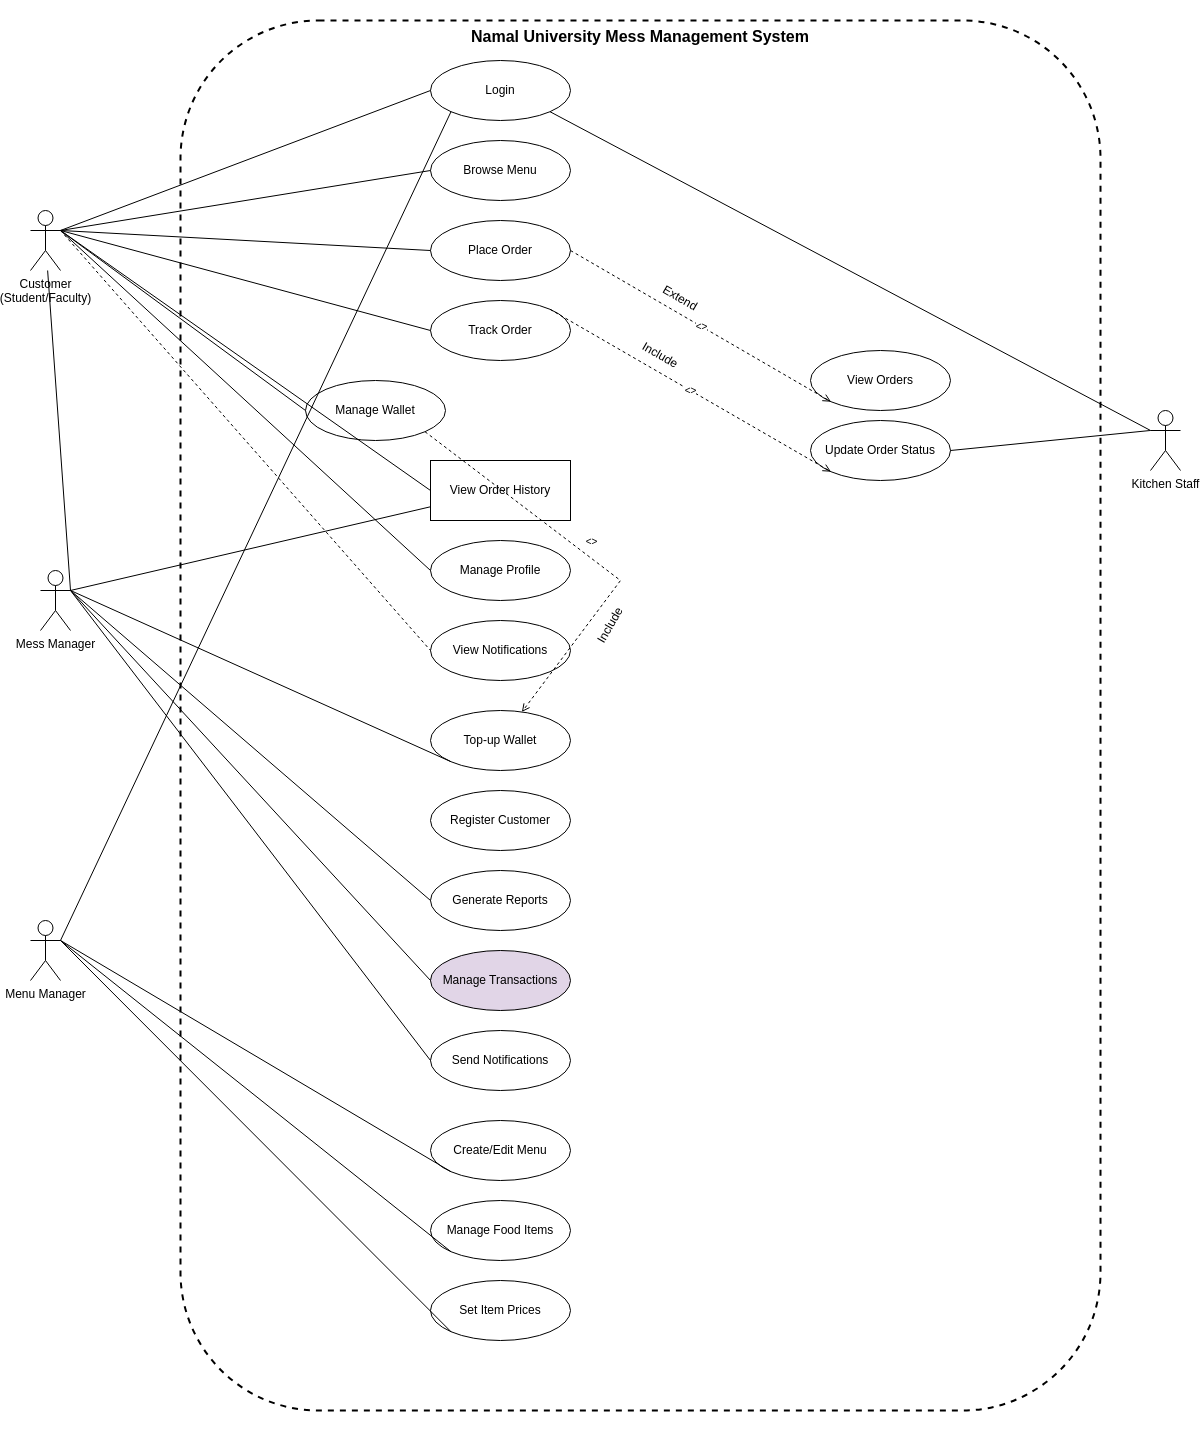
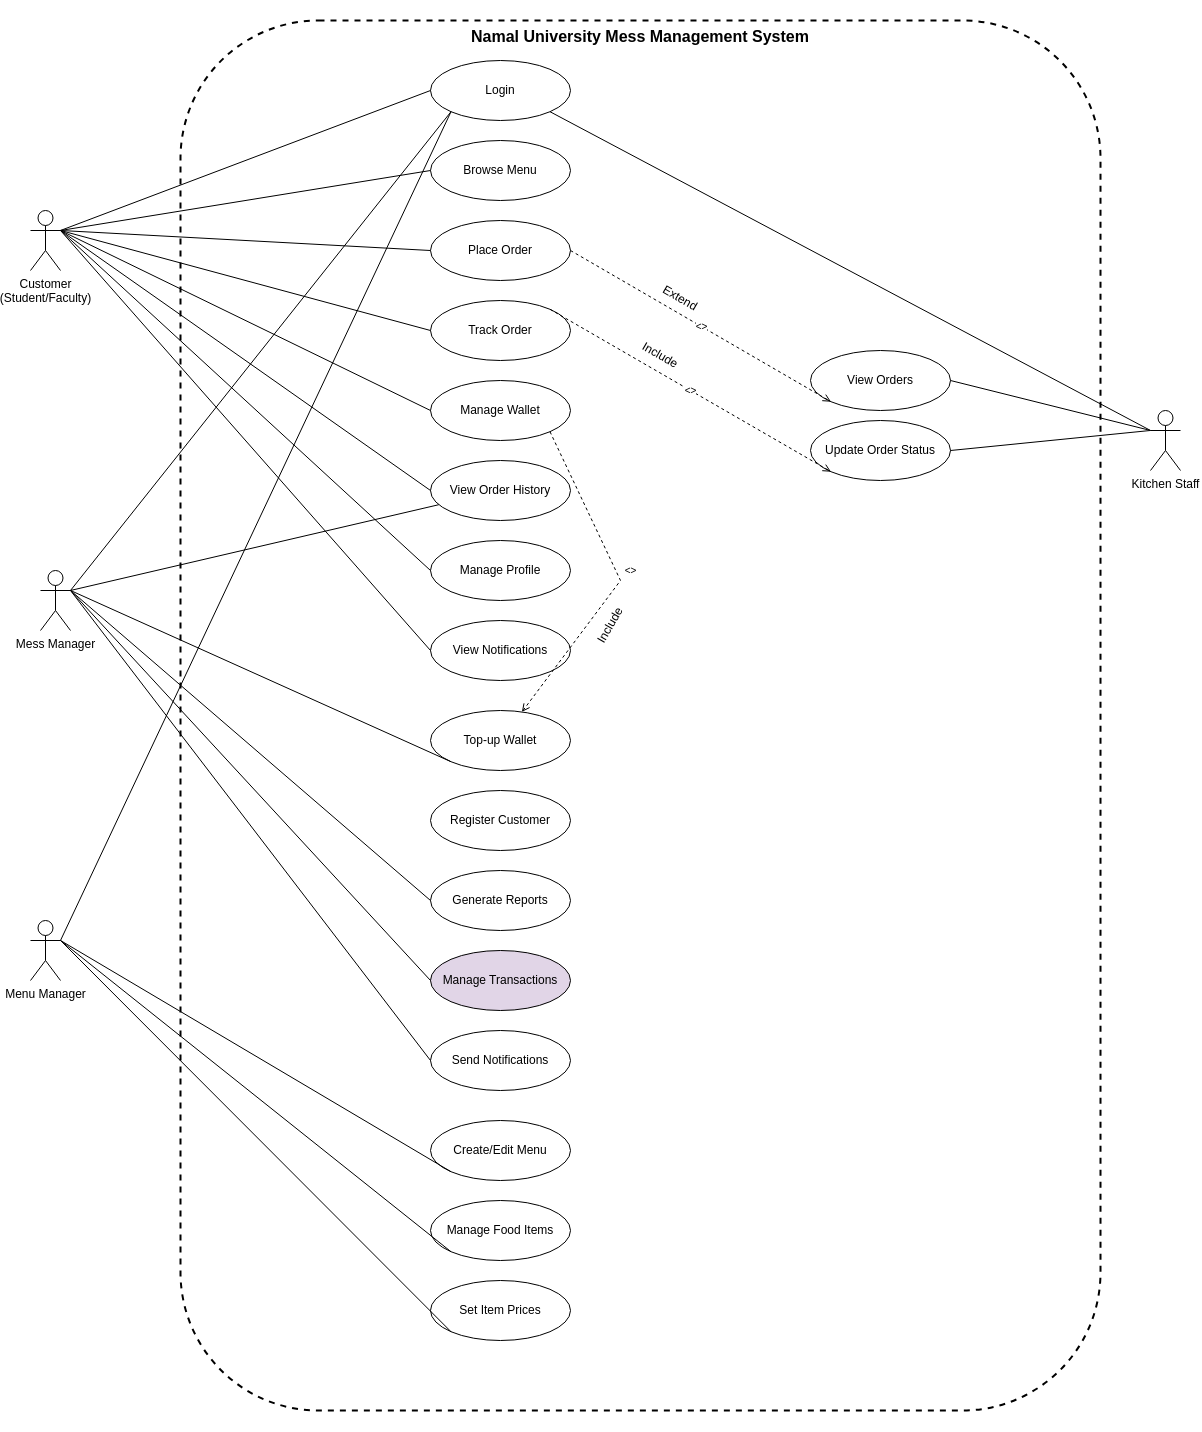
none -> (1048, 405)
(376, 411) -> (501, 411)
(59, 429) -> (260, 352)
(250, 446) -> (250, 446)
(501, 491) -> (501, 491)
